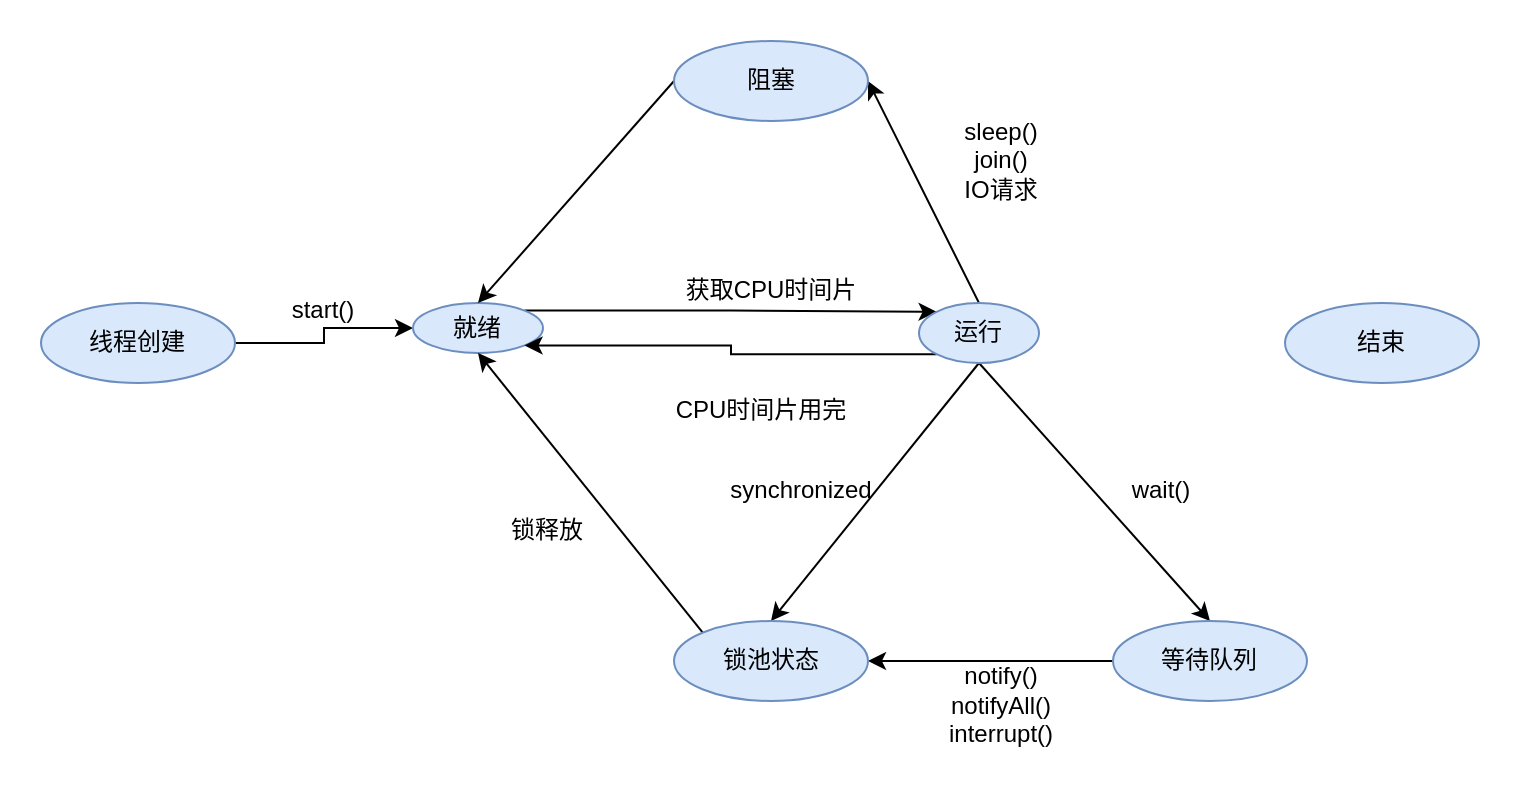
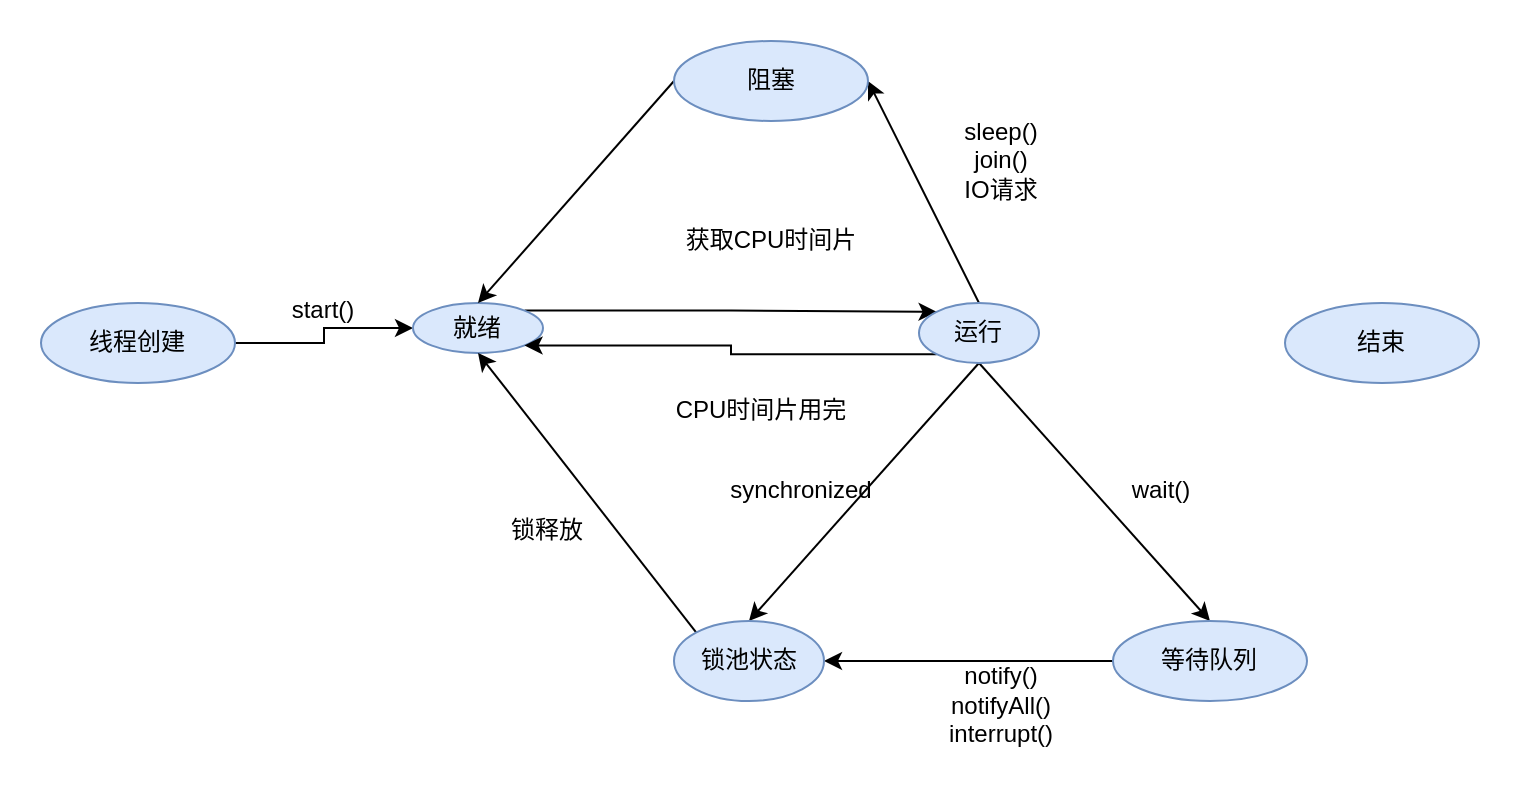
(771, 291) -> (771, 241)
(771, 661) -> (749, 661)
